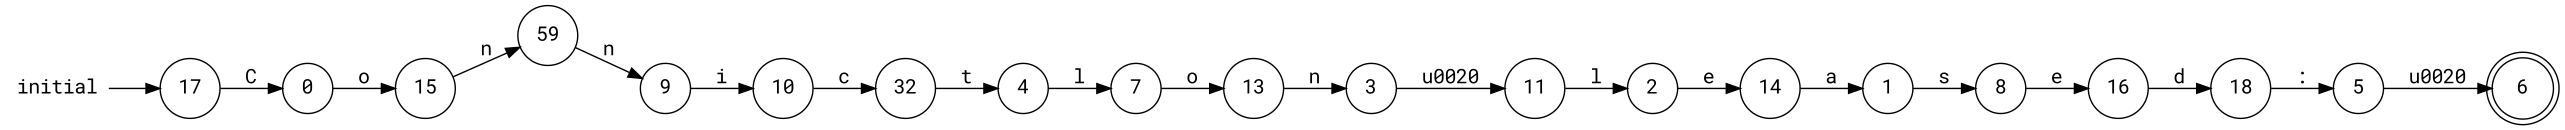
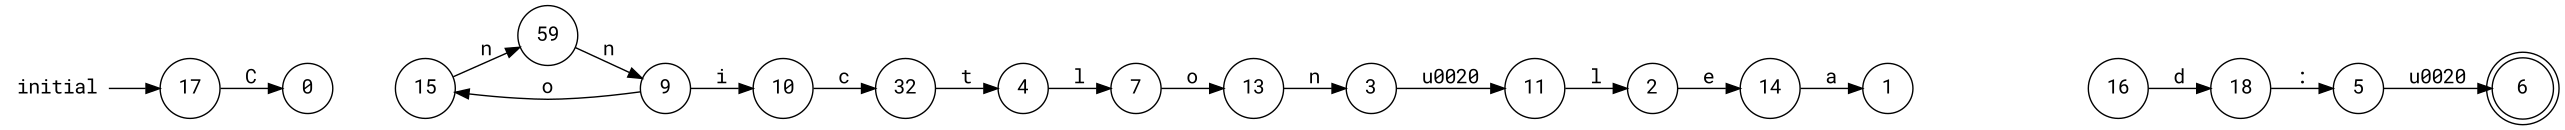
(357, 88) -> (555, 99)
(2001, 88) -> none
